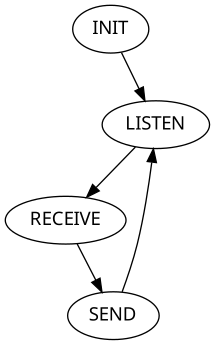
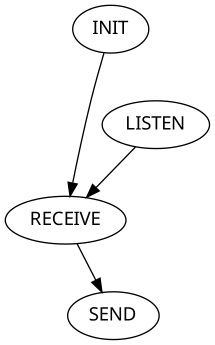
(130, 71) -> (87, 118)
(141, 228) -> none
